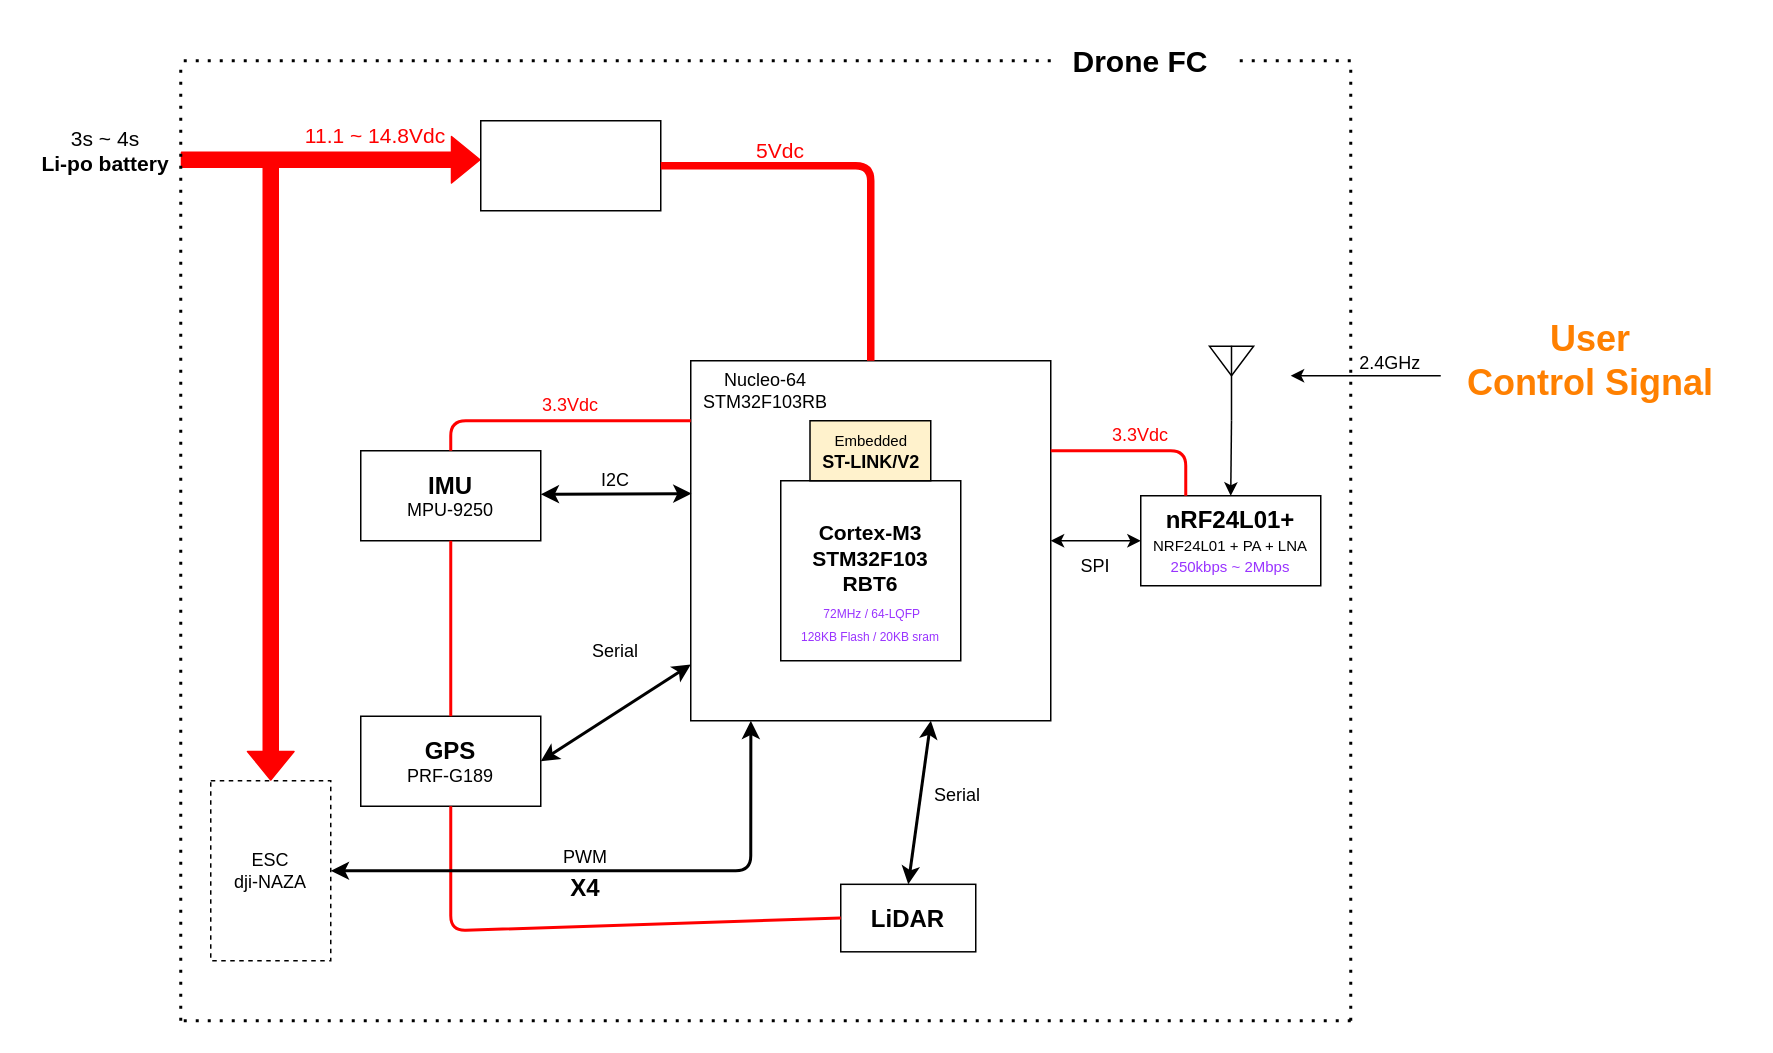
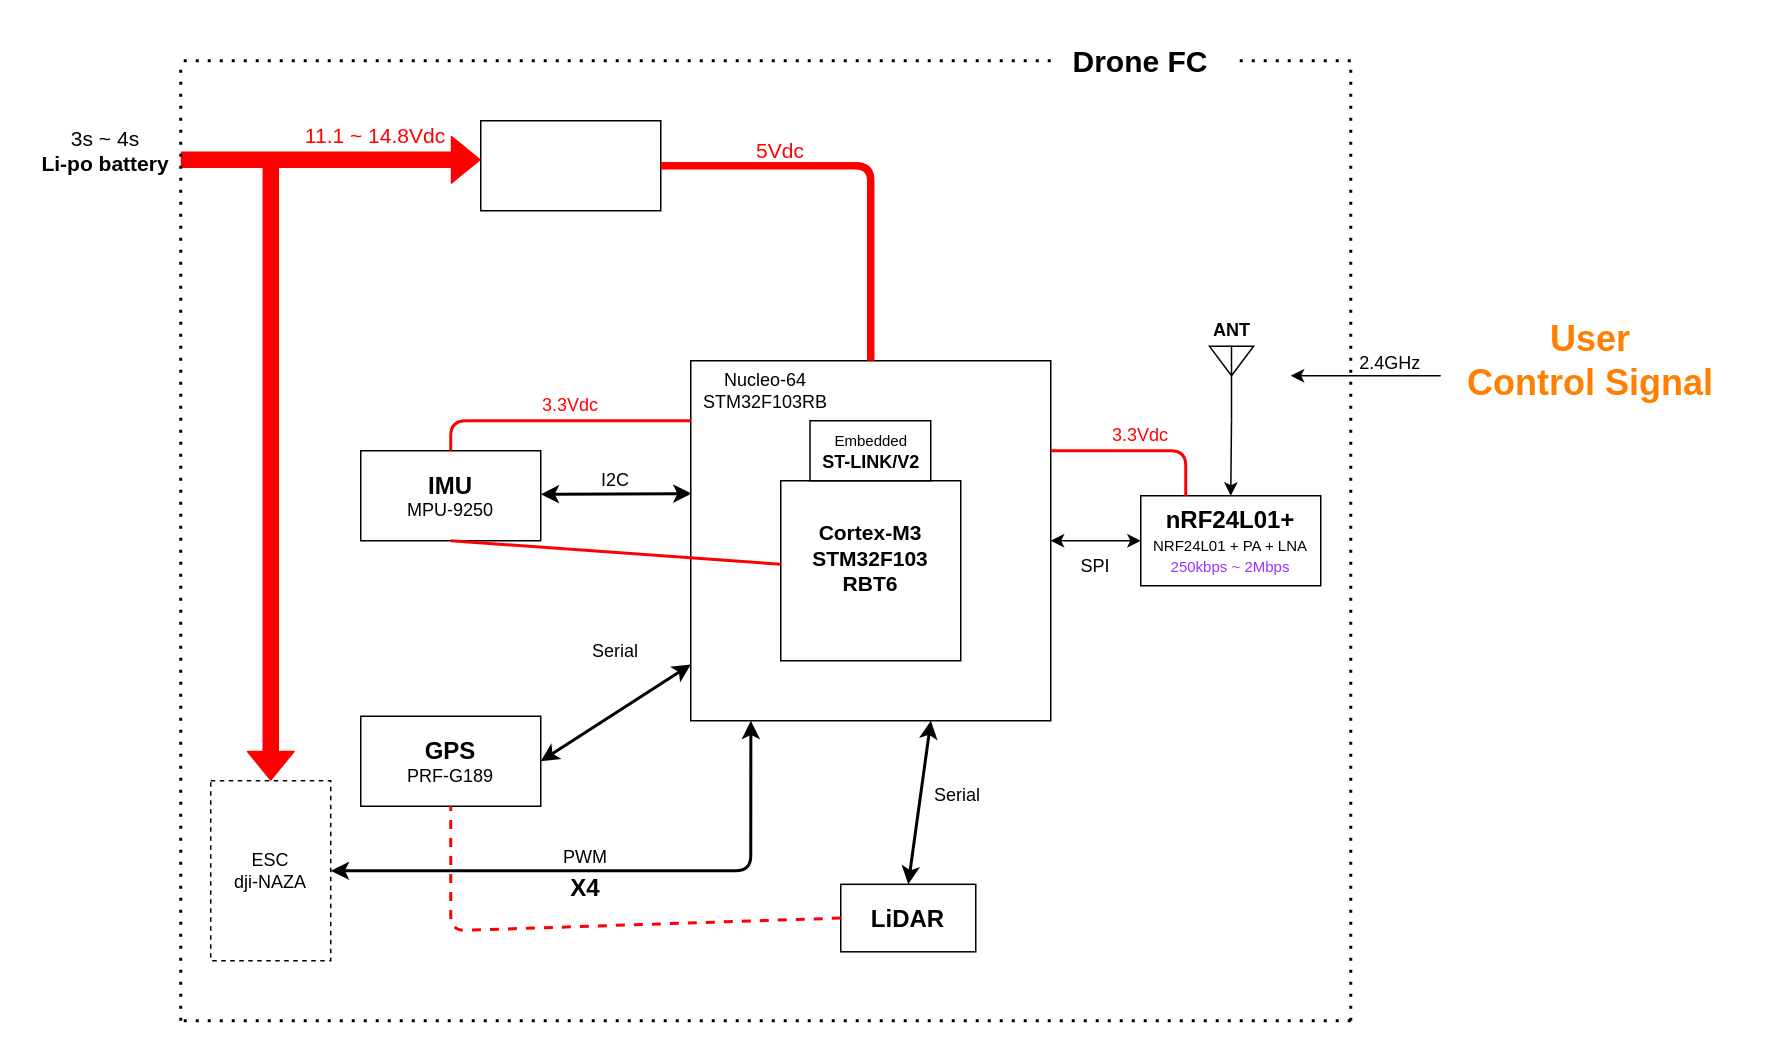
none -> (1232, 331)
(870, 451) -> (870, 451)
(871, 623) -> none
(451, 628) -> (616, 553)
(587, 926) -> (587, 926)
